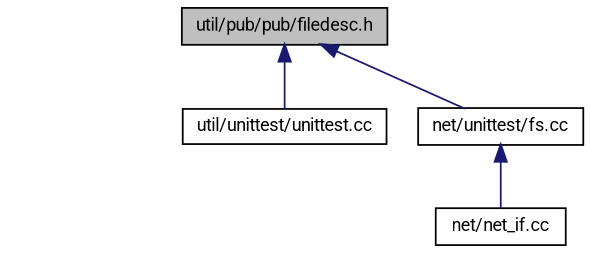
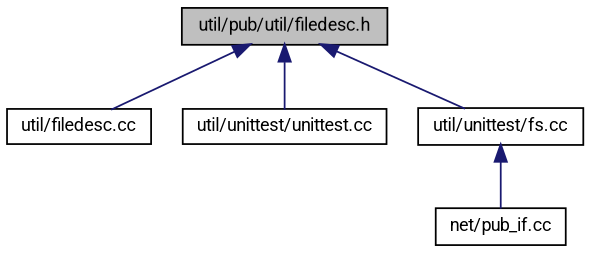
(285, 26) -> (285, 26)
none -> (79, 126)
(501, 126) -> (501, 126)
(501, 227) -> (501, 227)
